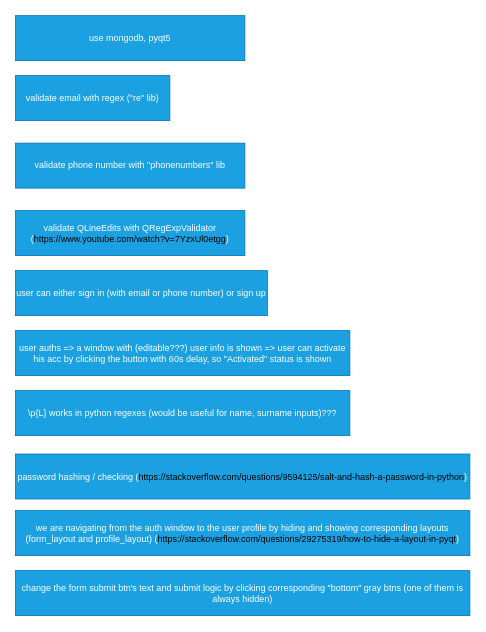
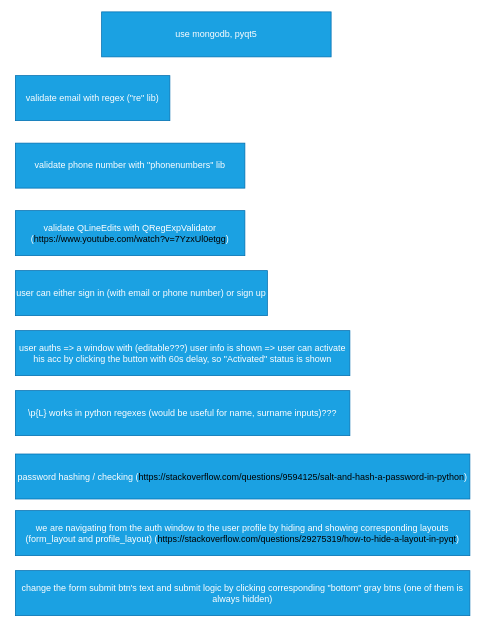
(130, 38) -> (216, 34)
